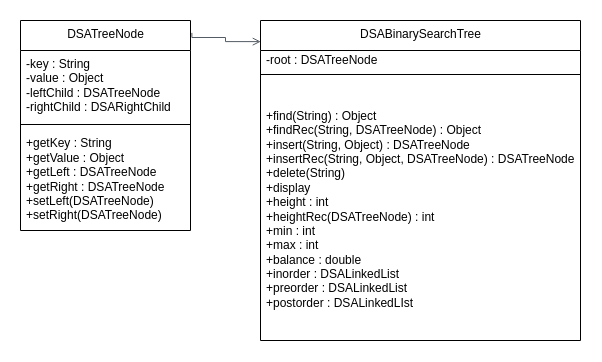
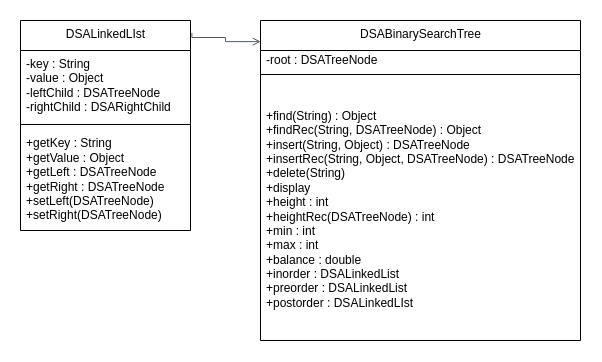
(106, 35) -> (106, 35)
